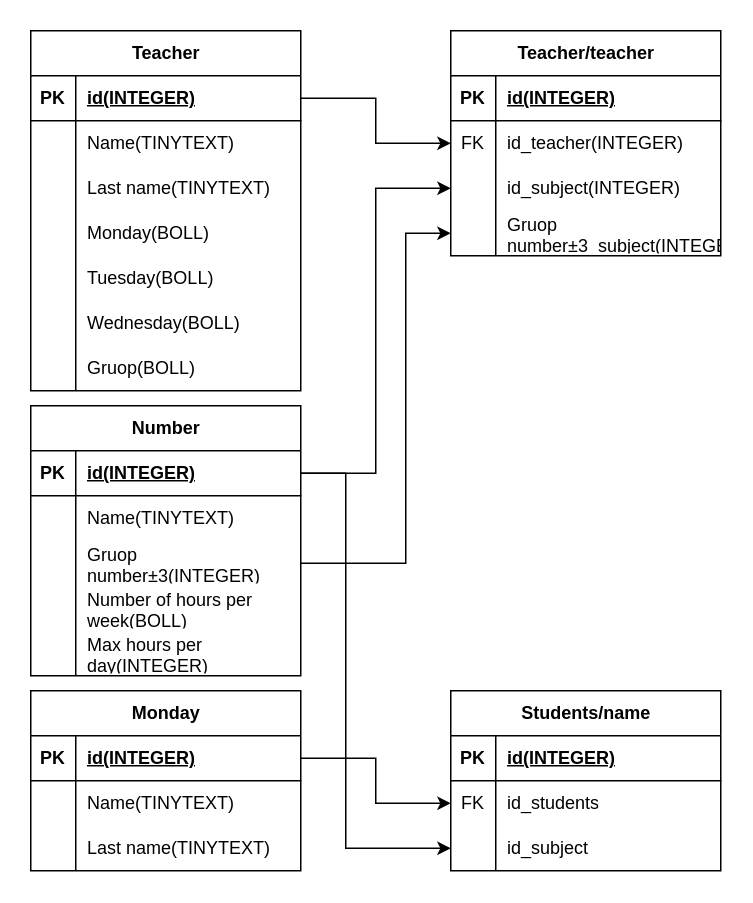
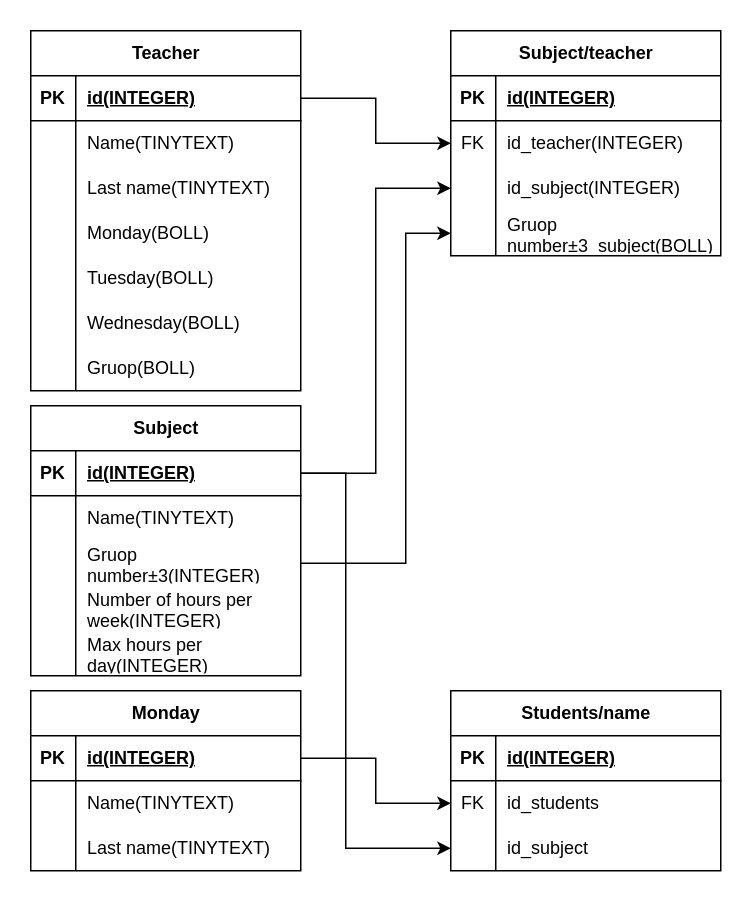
(587, 53) -> (587, 53)
(614, 233) -> (614, 233)
(167, 428) -> (167, 428)
(194, 608) -> (194, 608)
